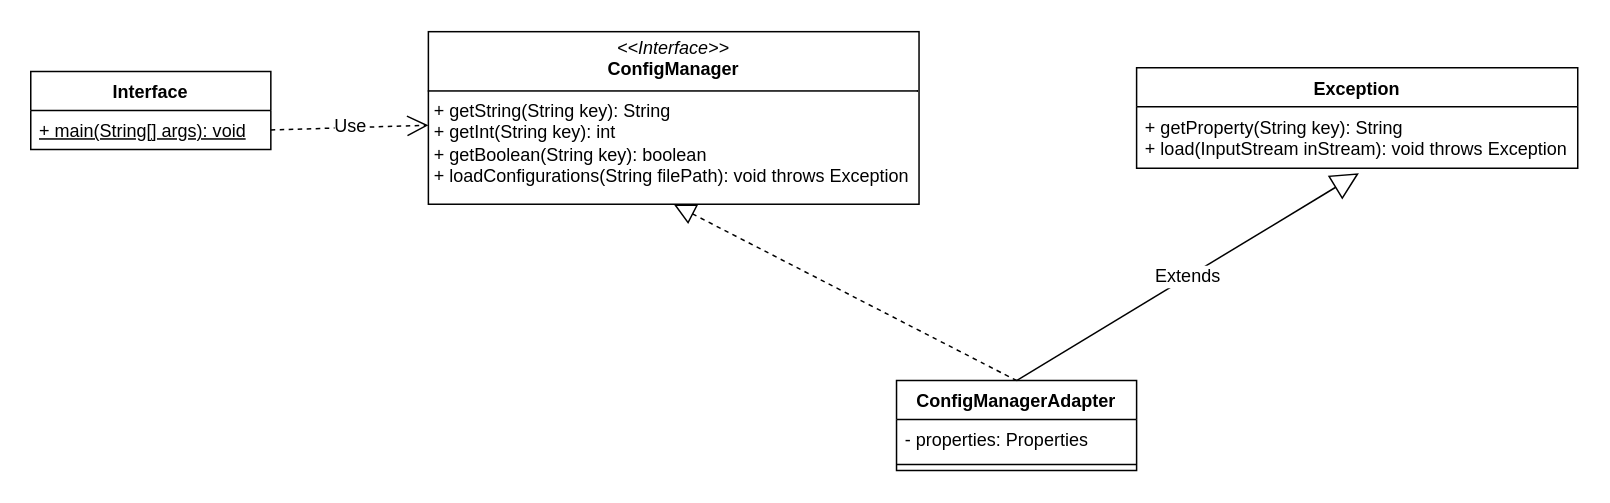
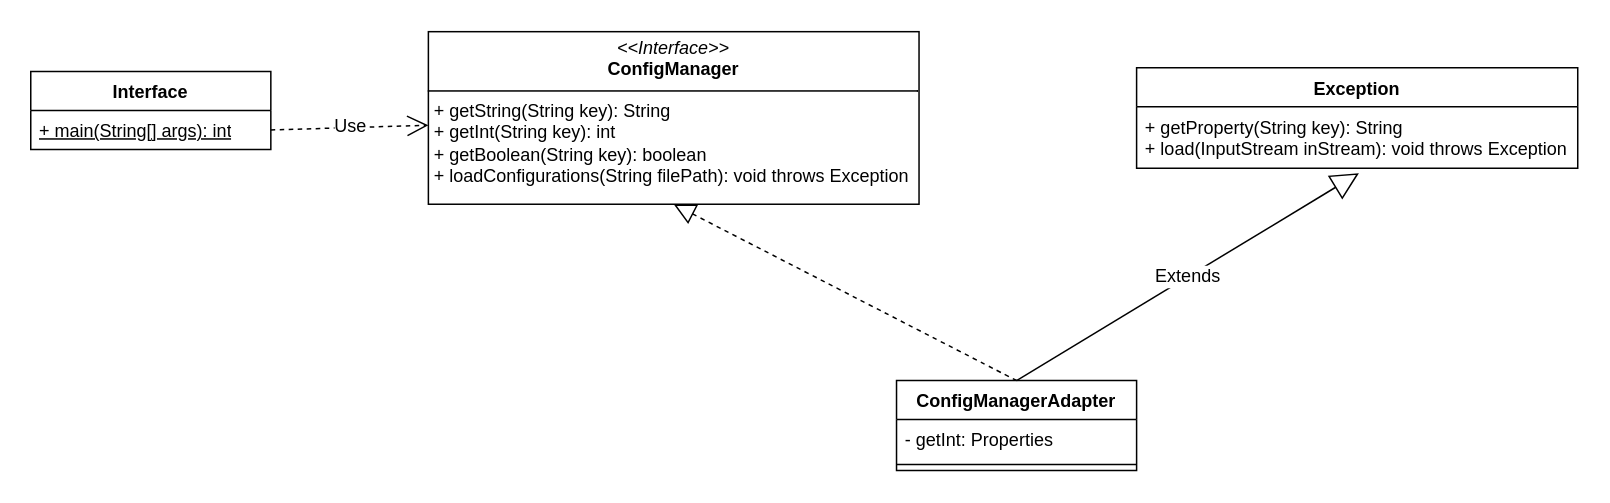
(152, 142) -> (152, 142)
(1015, 441) -> (997, 441)
